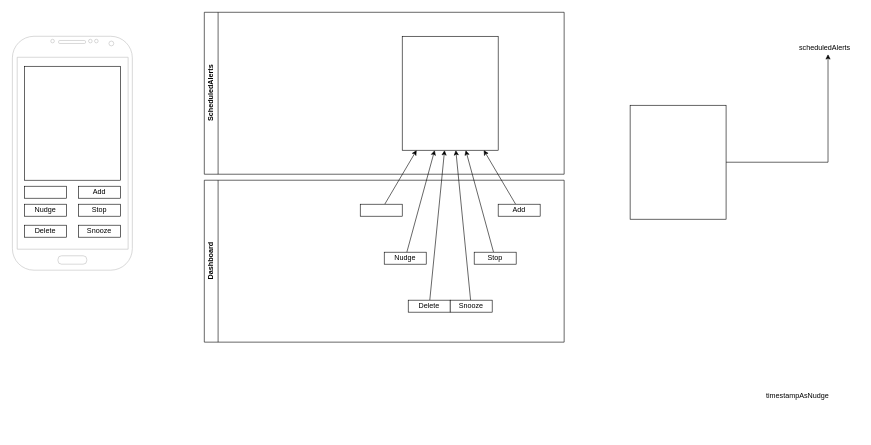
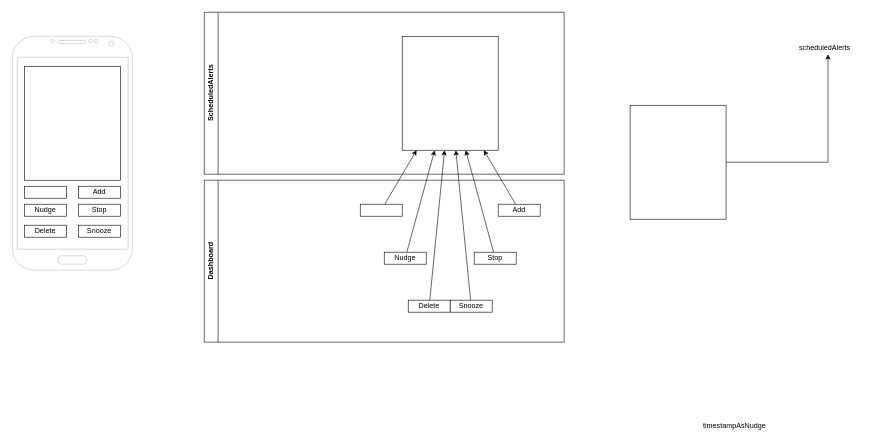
(801, 396) -> (738, 426)
